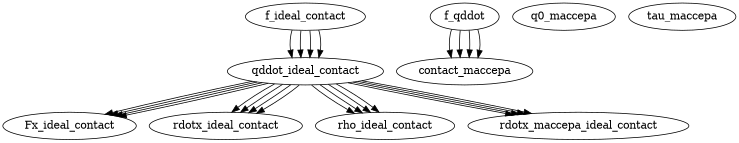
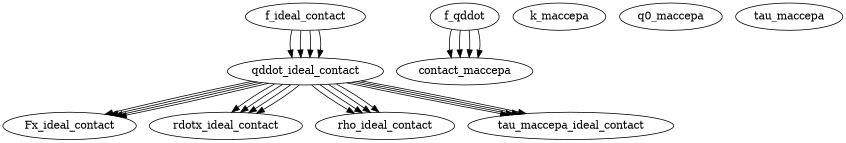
none -> (559, 17)
(578, 126) -> (571, 126)
